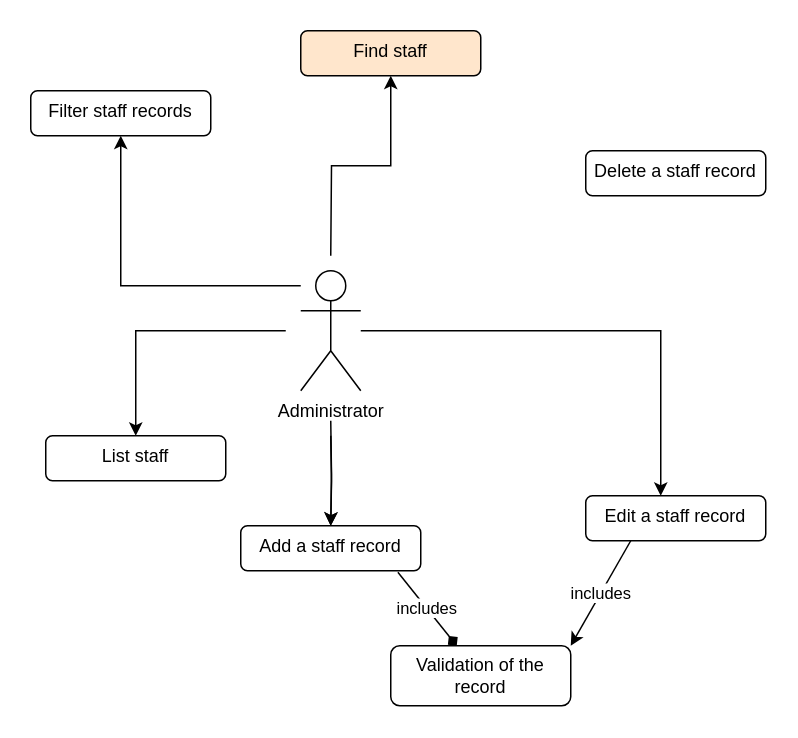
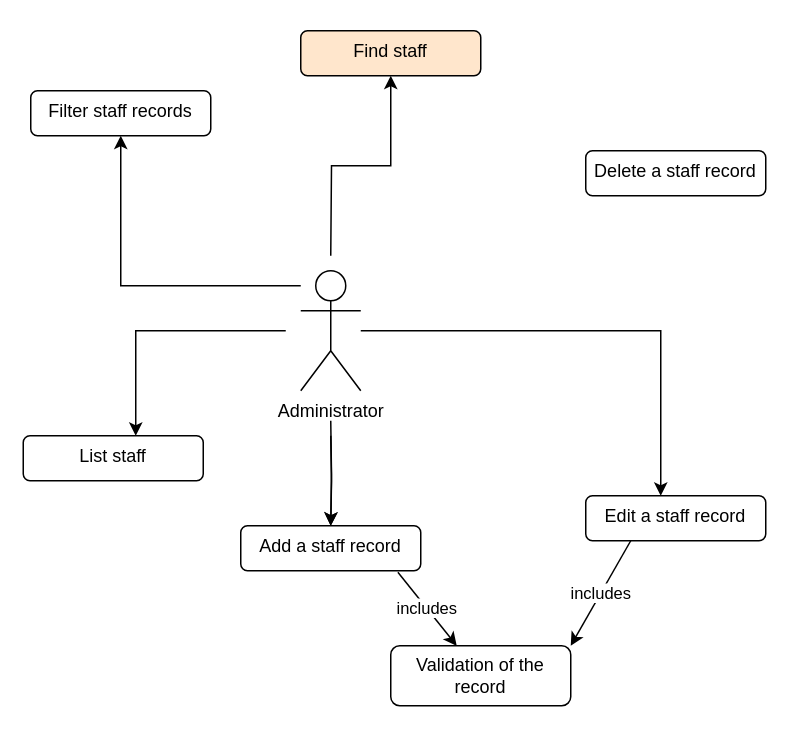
(136, 458) -> (113, 458)
(449, 636) -> (450, 637)
